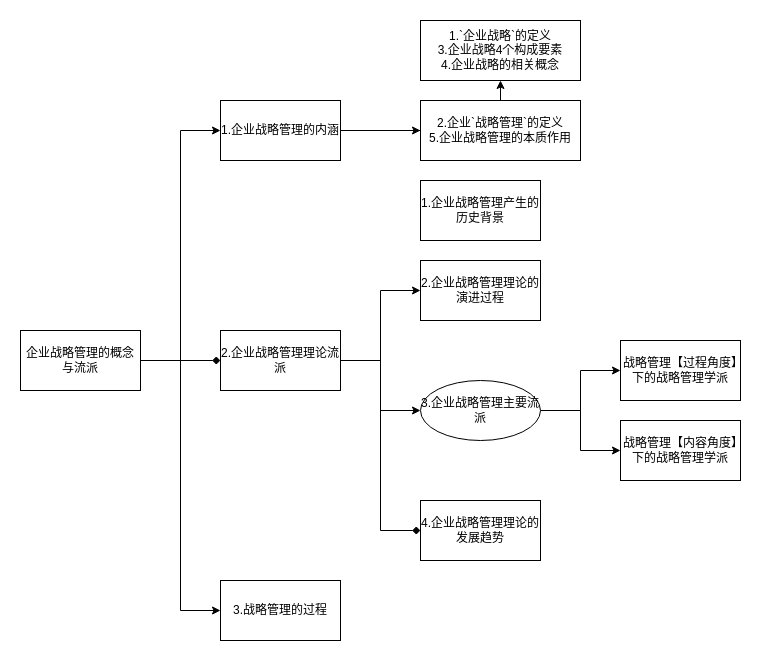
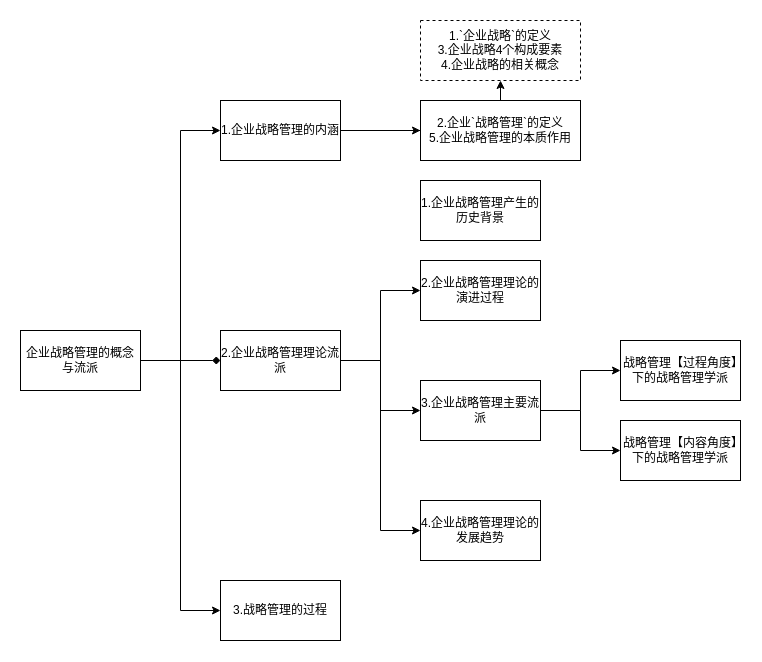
(501, 51) -> (501, 51)
(481, 411) -> (481, 411)
(412, 531) -> (412, 531)
